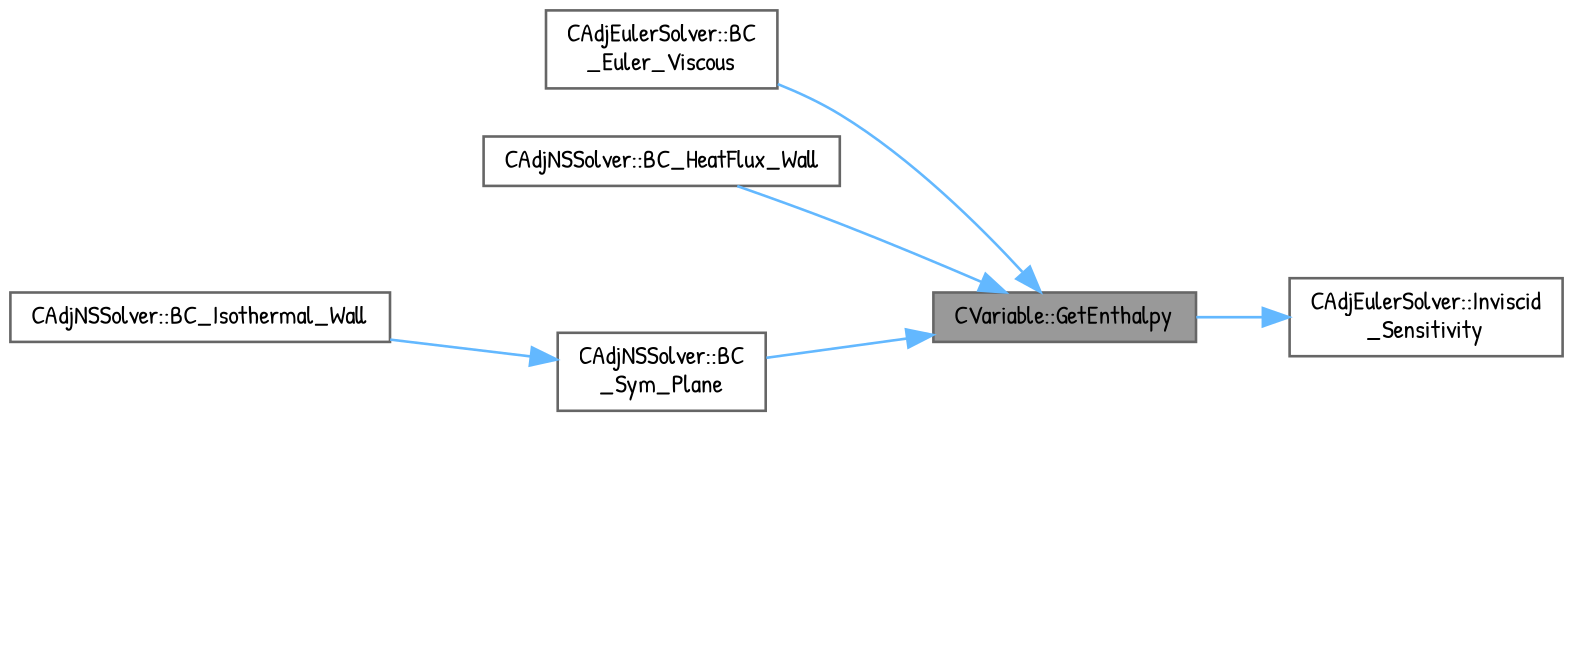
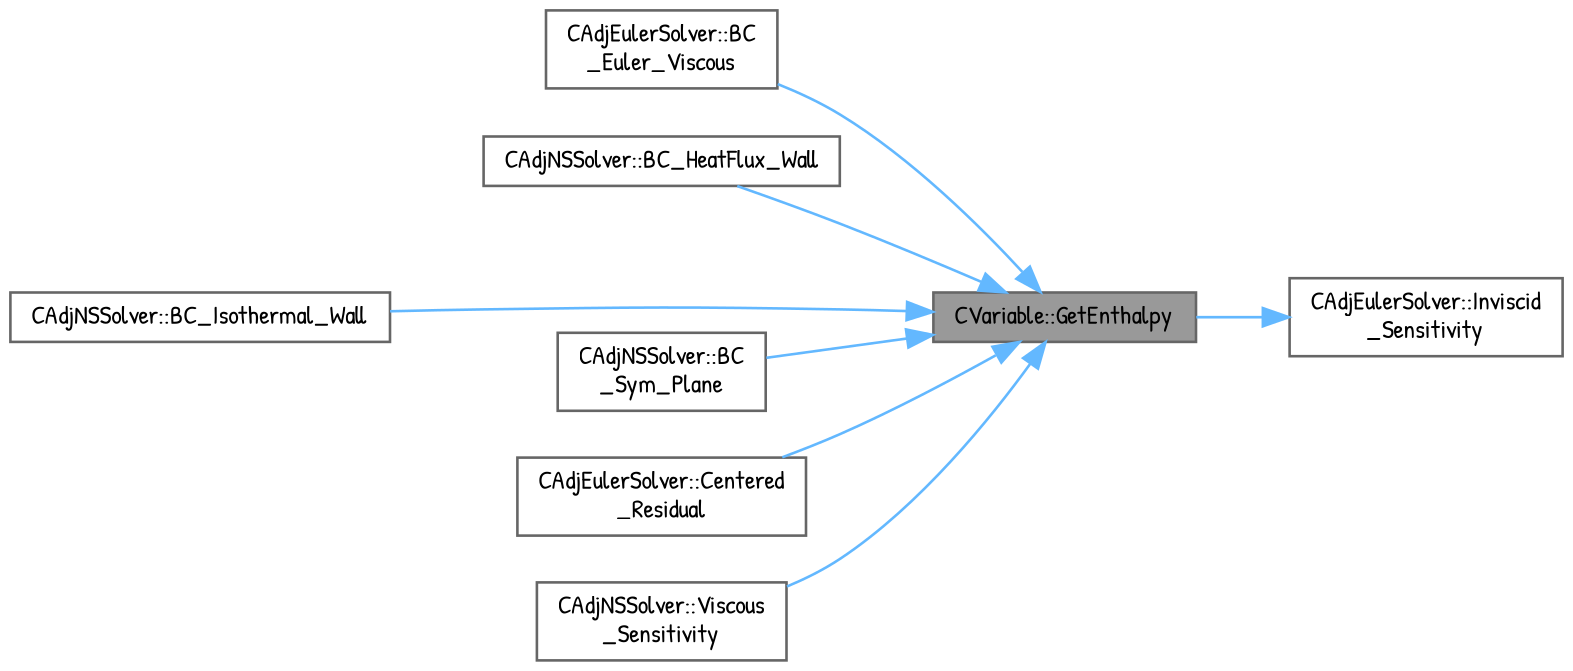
(460, 348) -> (648, 308)
none -> (662, 497)
none -> (662, 621)
